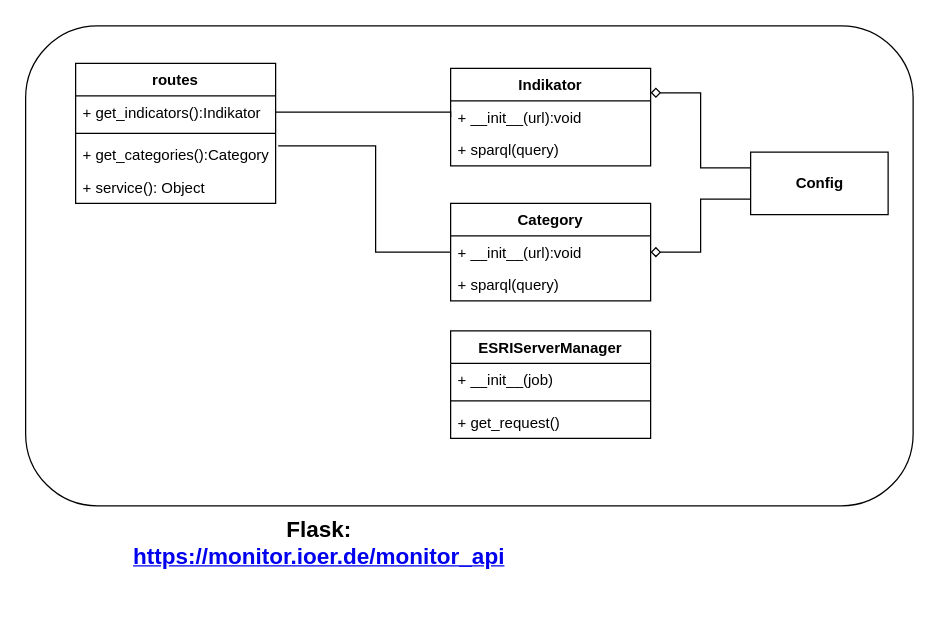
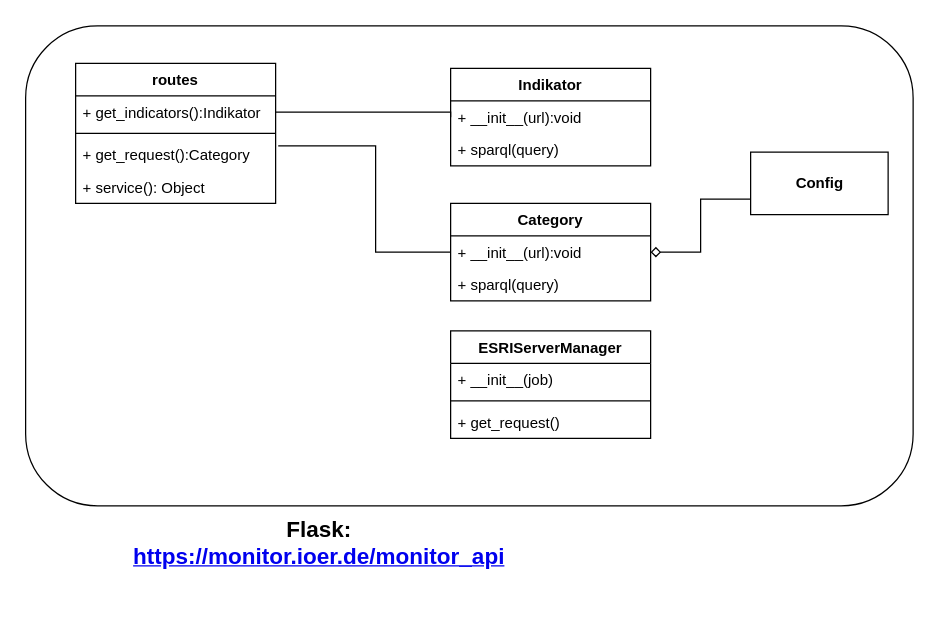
(701, 136) -> none
(192, 155) -> (181, 155)
